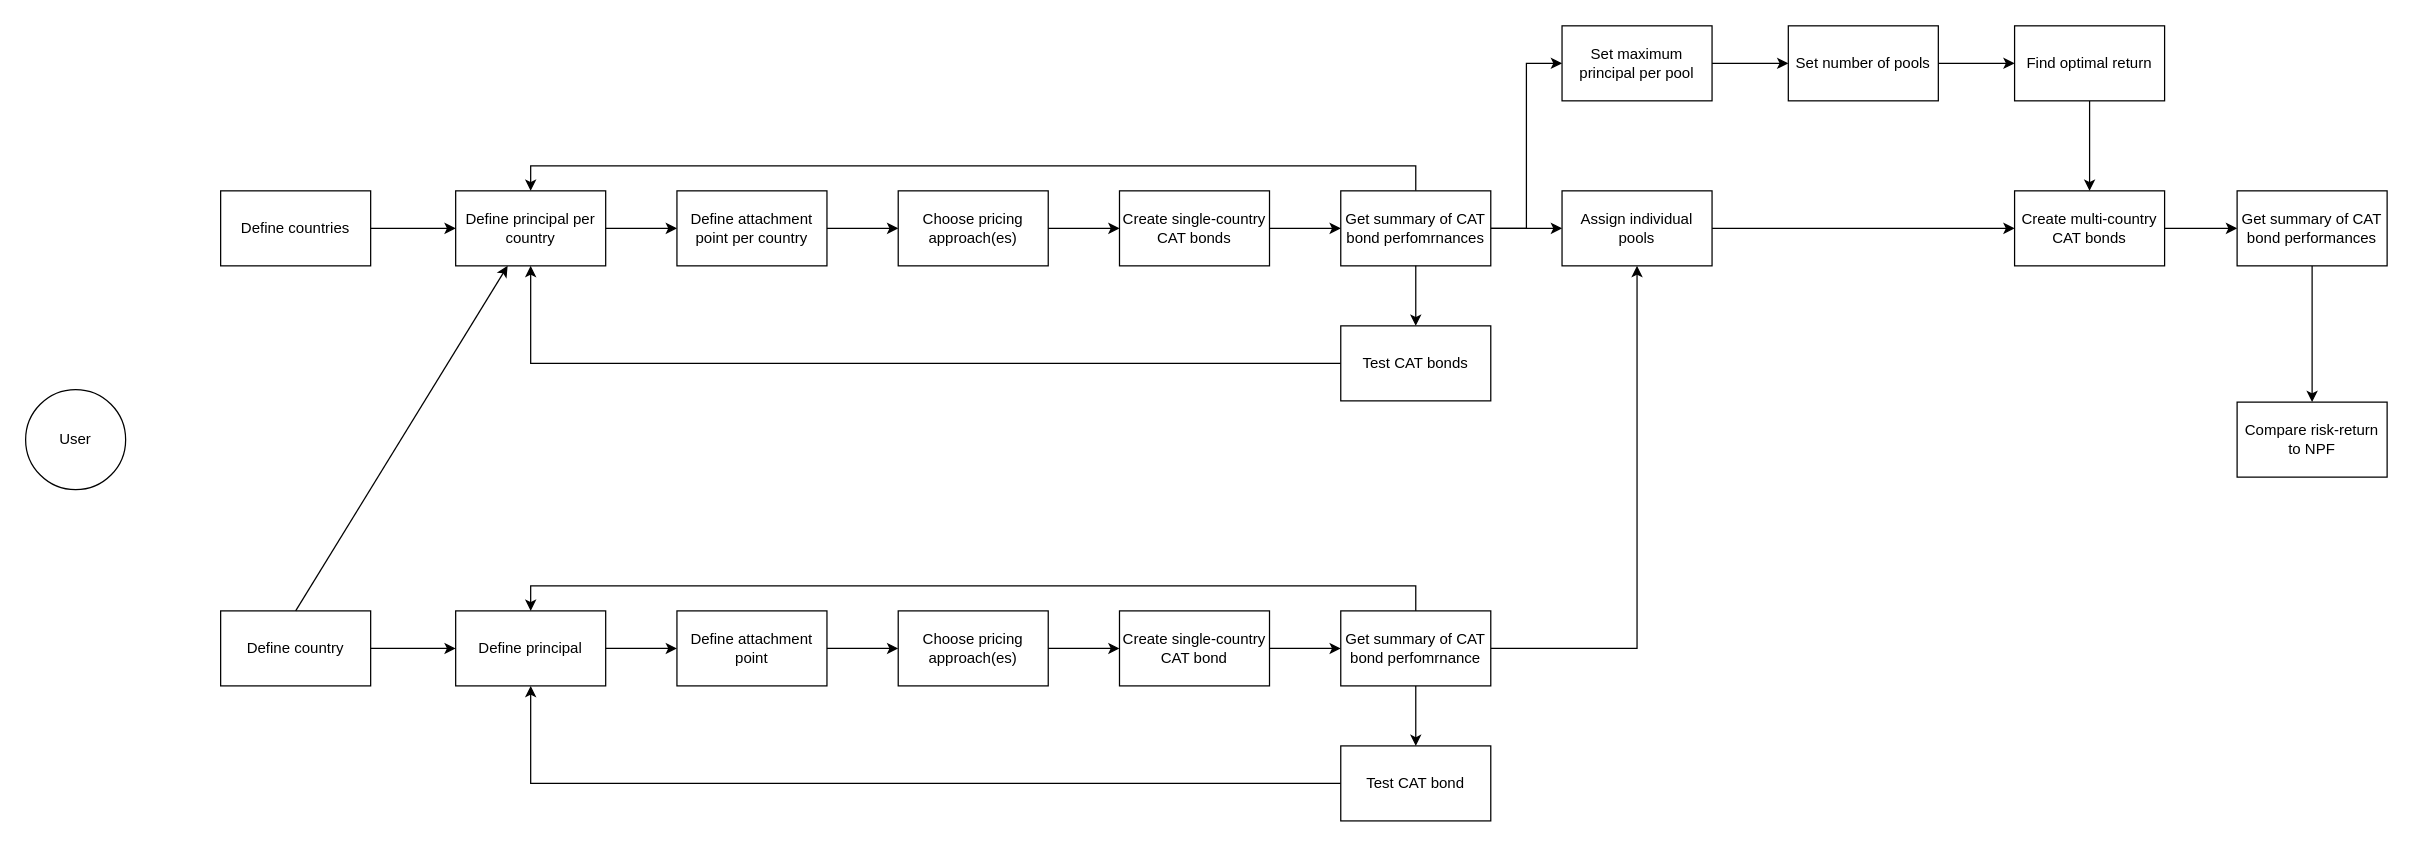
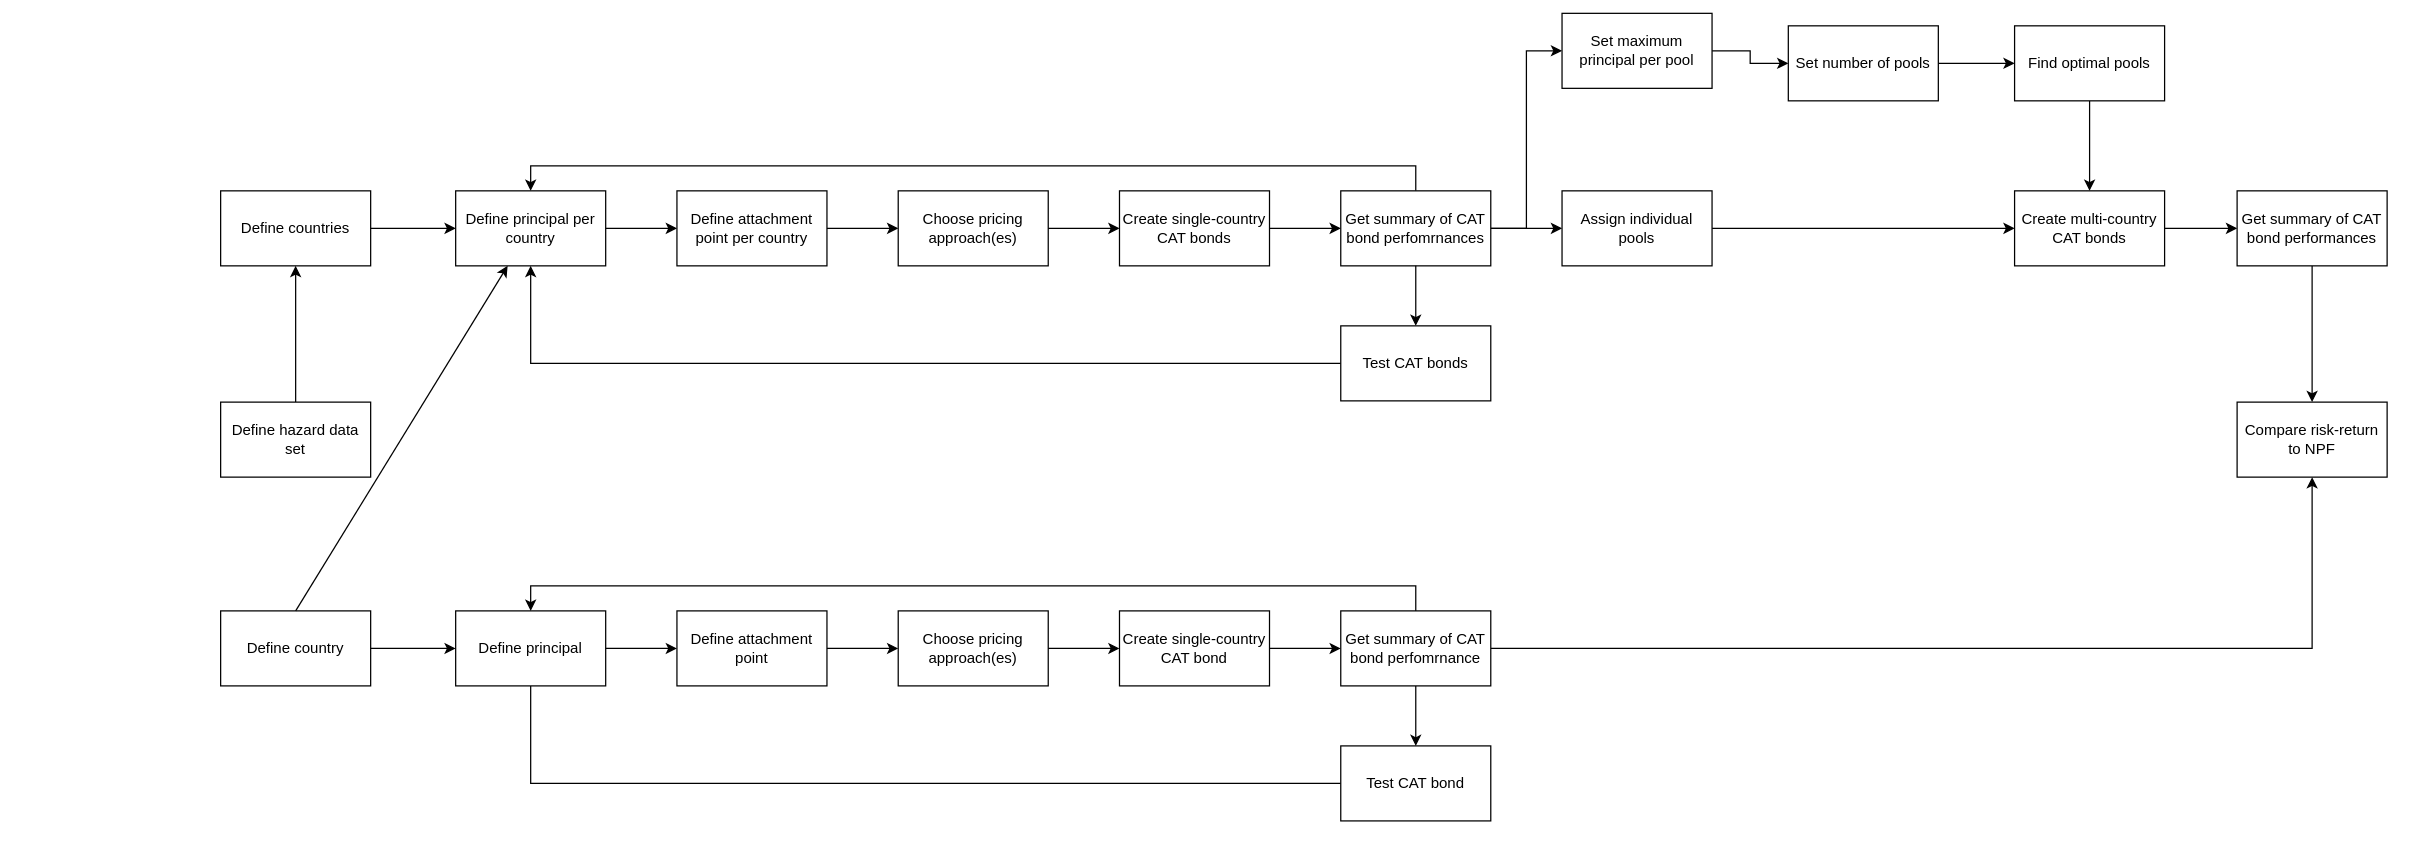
(1637, 63) -> (1637, 51)
(2089, 63) -> (2089, 63)
none -> (296, 338)
(76, 439) -> none
none -> (296, 439)
(1637, 463) -> (2054, 648)
(531, 696) -> (531, 692)
